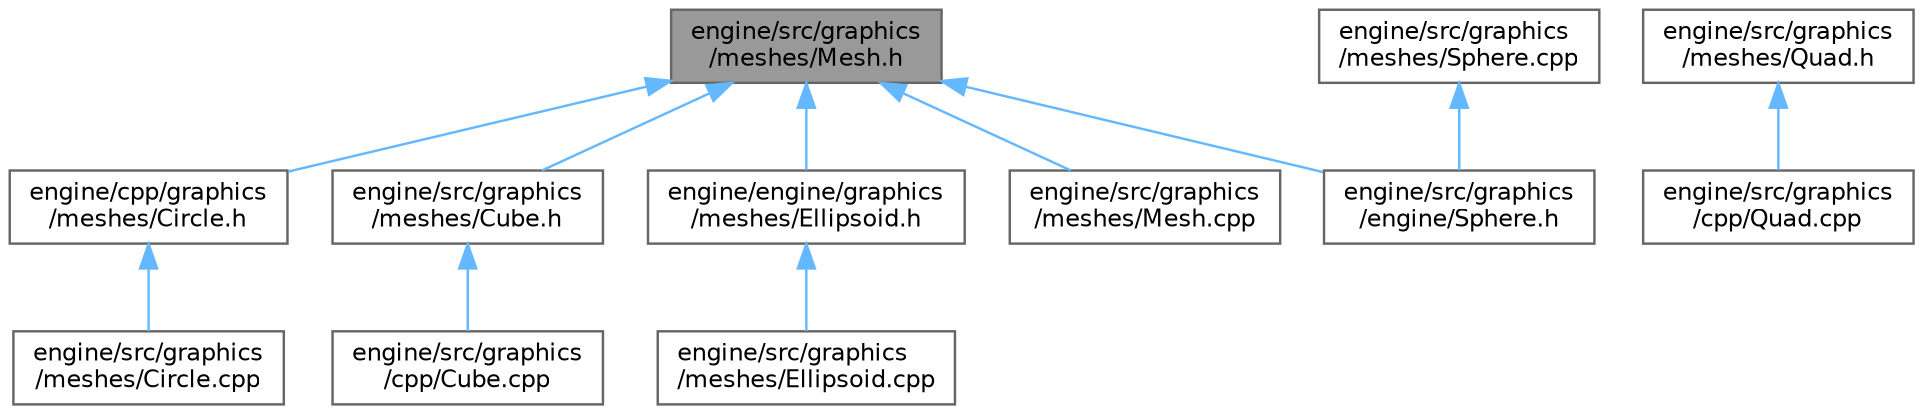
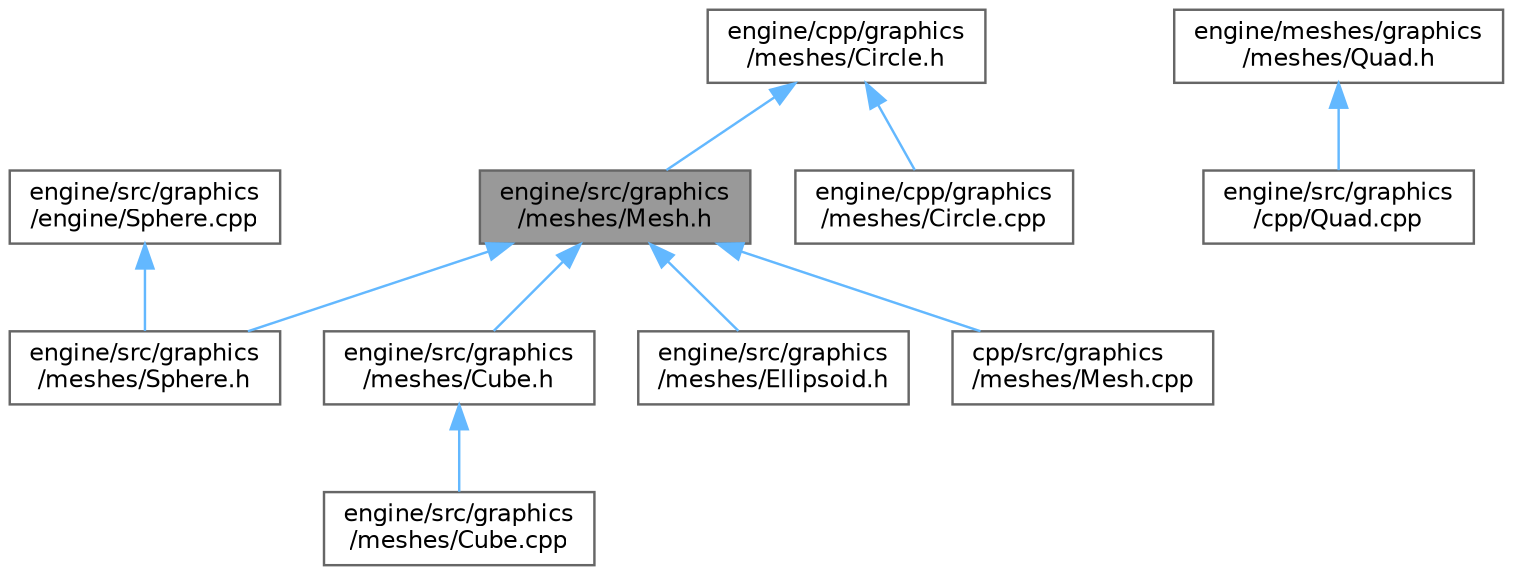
(1459, 46) -> (145, 207)
(1778, 46) -> (1339, 46)
(468, 129) -> (720, 134)
(806, 207) -> (773, 368)
(1145, 207) -> (1083, 368)
(1459, 207) -> (145, 368)
(149, 368) -> (934, 207)
(468, 368) -> (459, 529)
(806, 368) -> none
